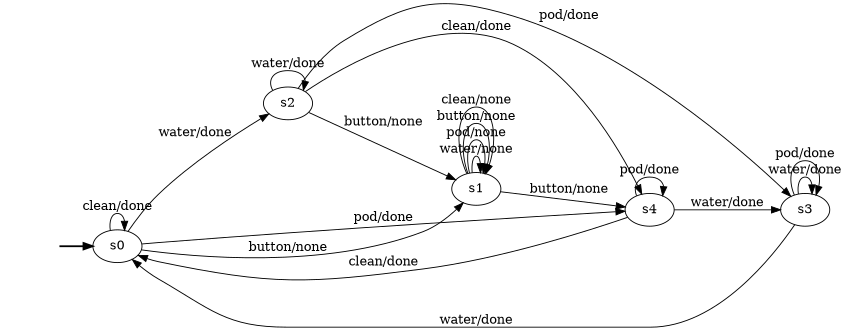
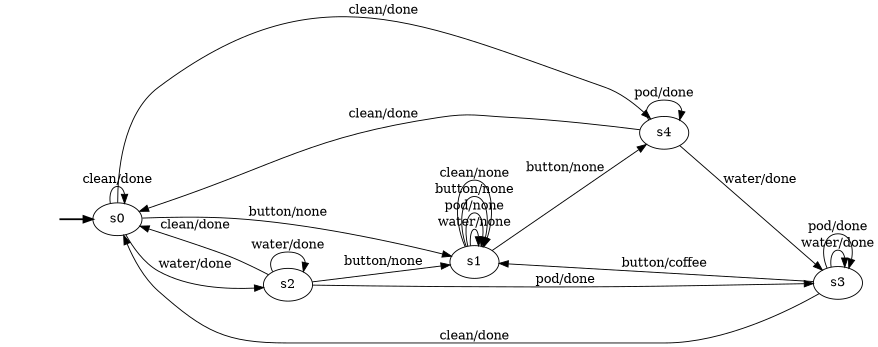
(499, 40) -> (210, 249)
(384, 218) -> (384, 10)
none -> (661, 273)
(476, 320) -> (475, 336)
